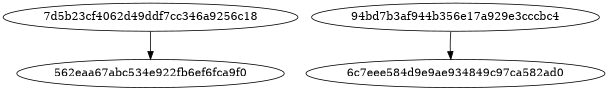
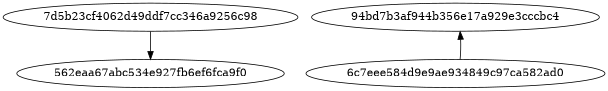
(151, 17) -> (151, 17)
(450, 42) -> (461, 49)
(151, 74) -> (151, 74)
